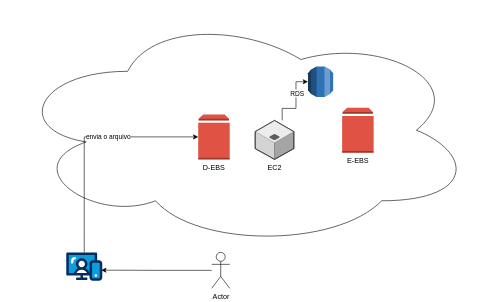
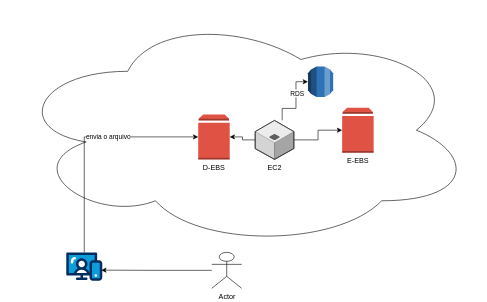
none -> (240, 137)
none -> (318, 137)
(221, 270) -> (227, 270)
